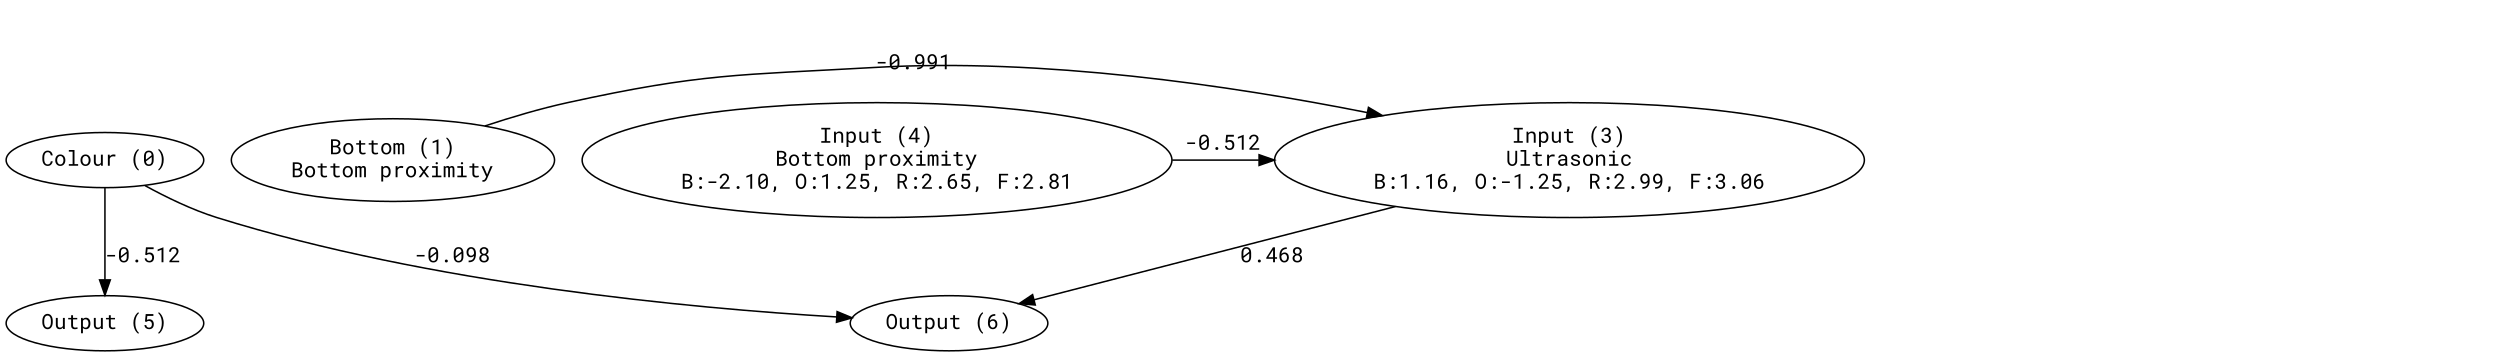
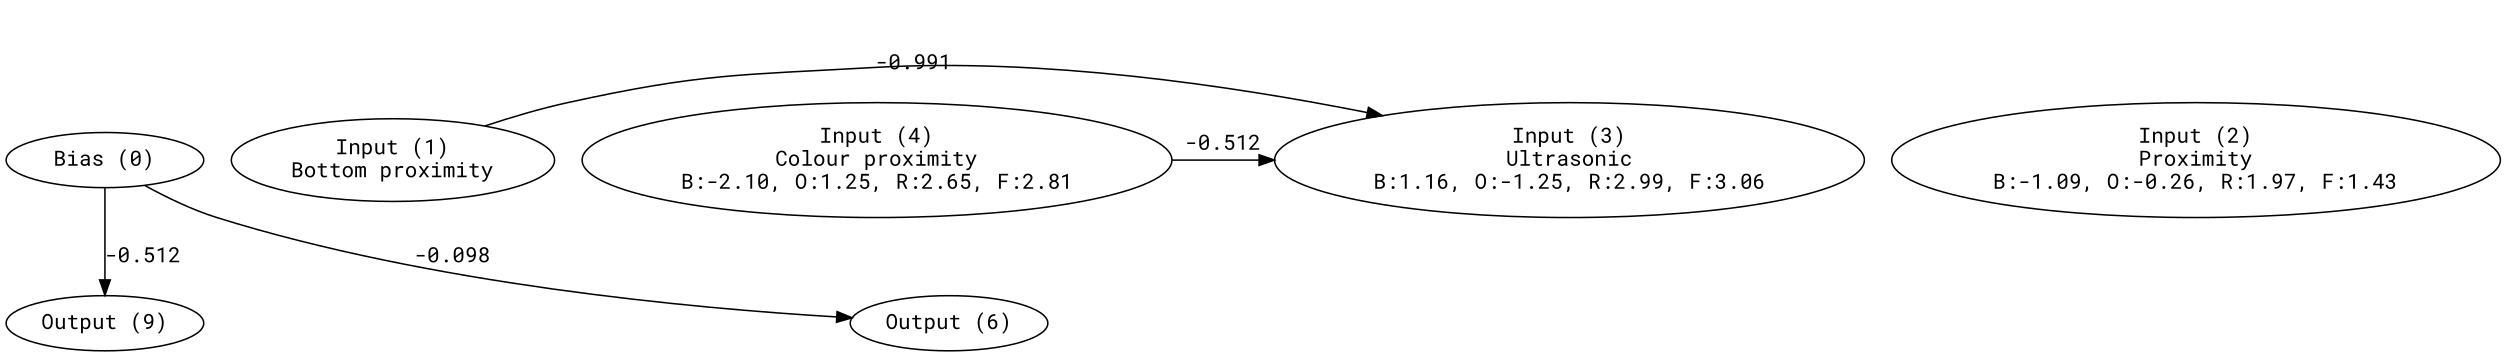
(105, 160) -> (105, 160)
(393, 160) -> (393, 160)
(877, 160) -> (877, 160)
none -> (2196, 160)
(1215, 253) -> none
(105, 323) -> (105, 323)
